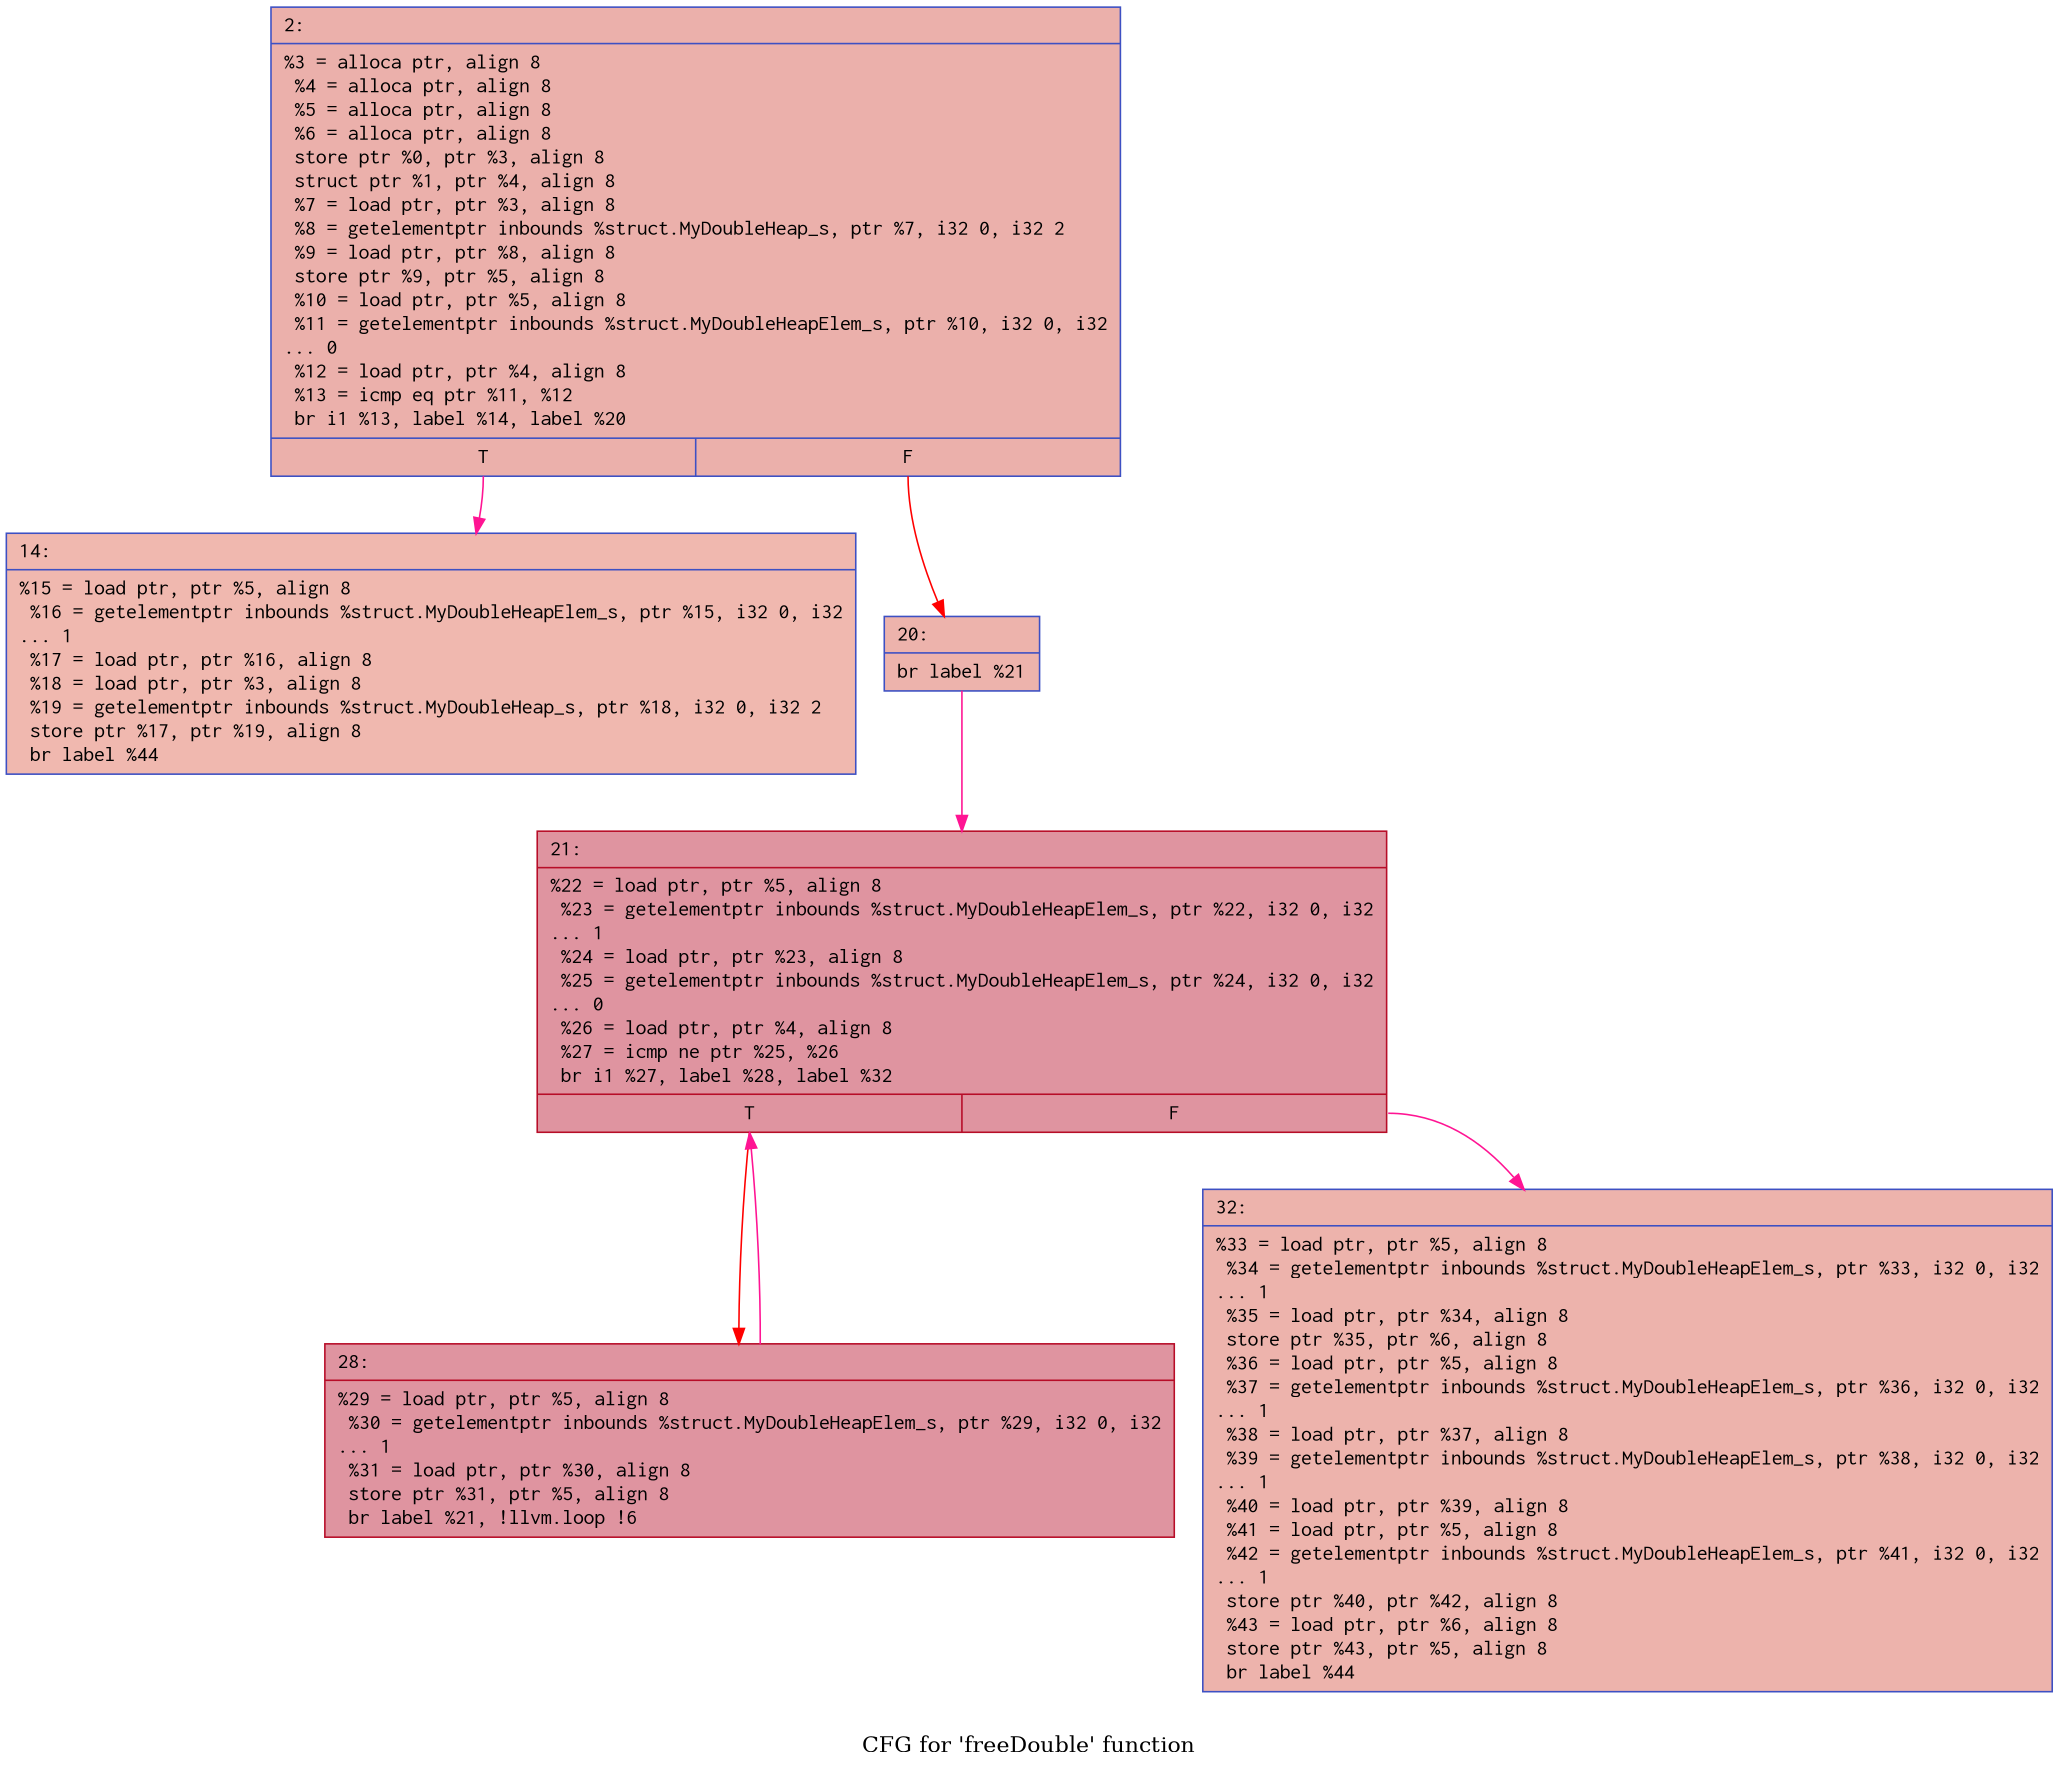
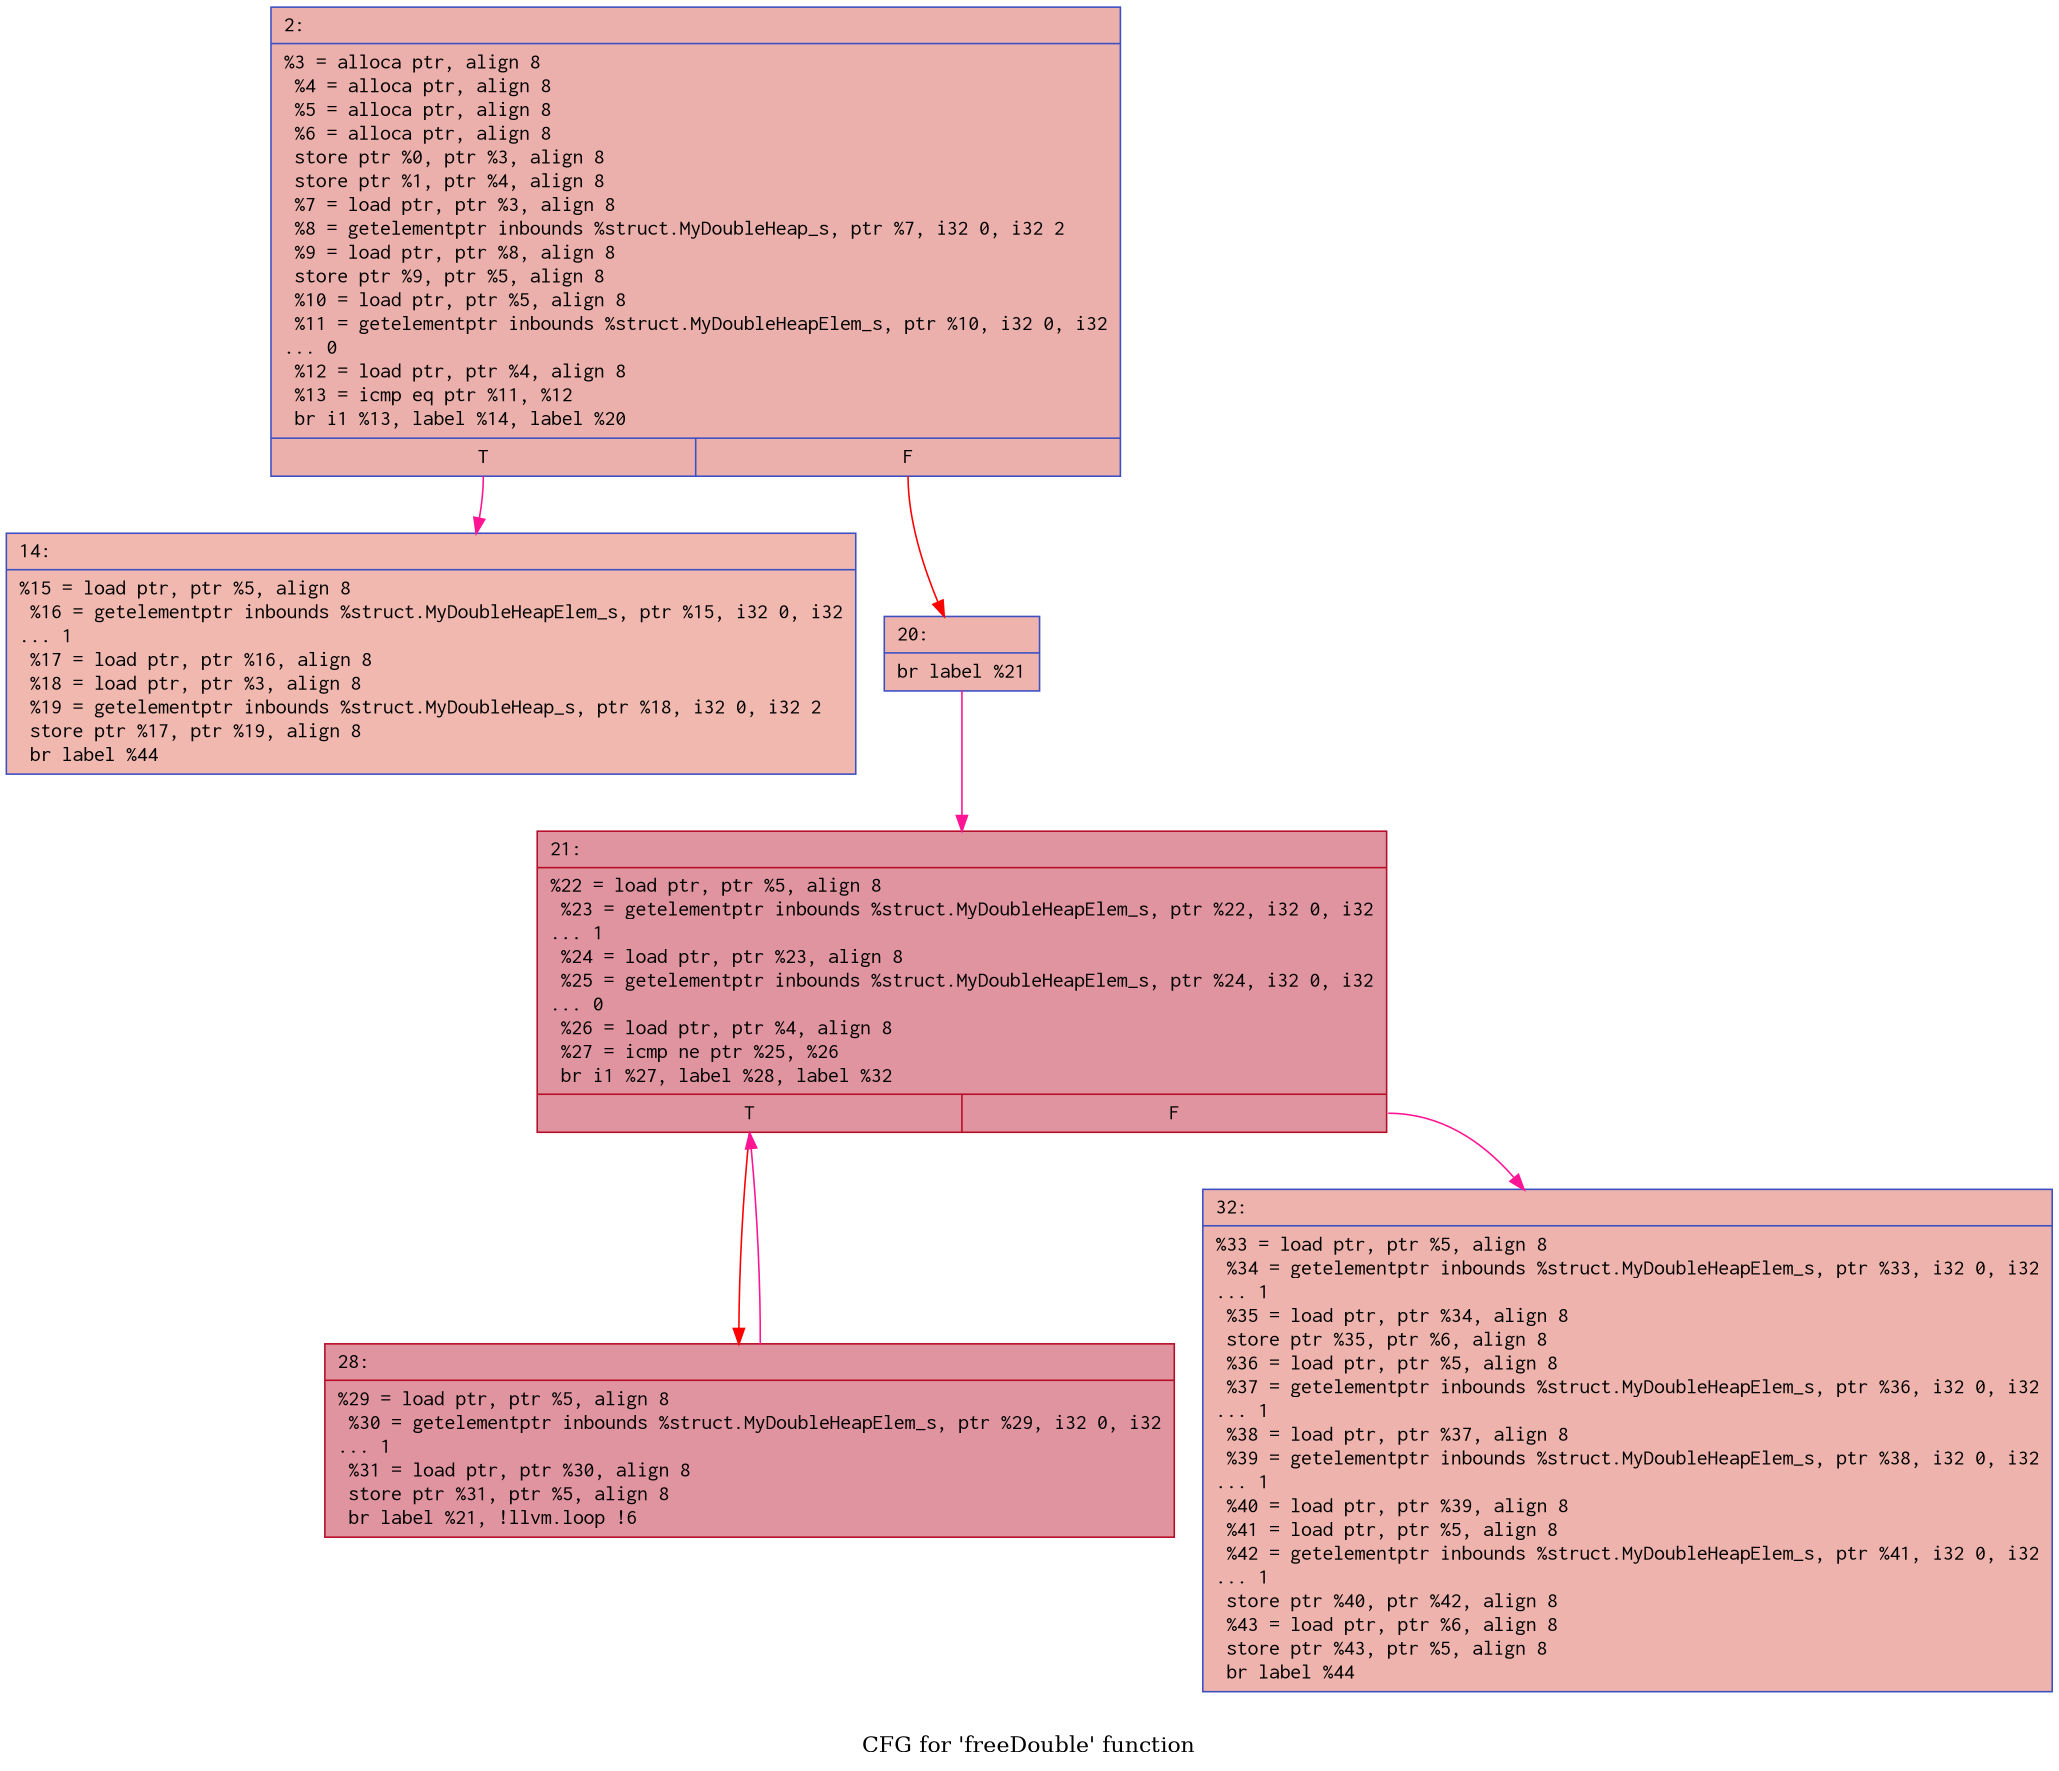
(450, 181) -> (445, 181)
